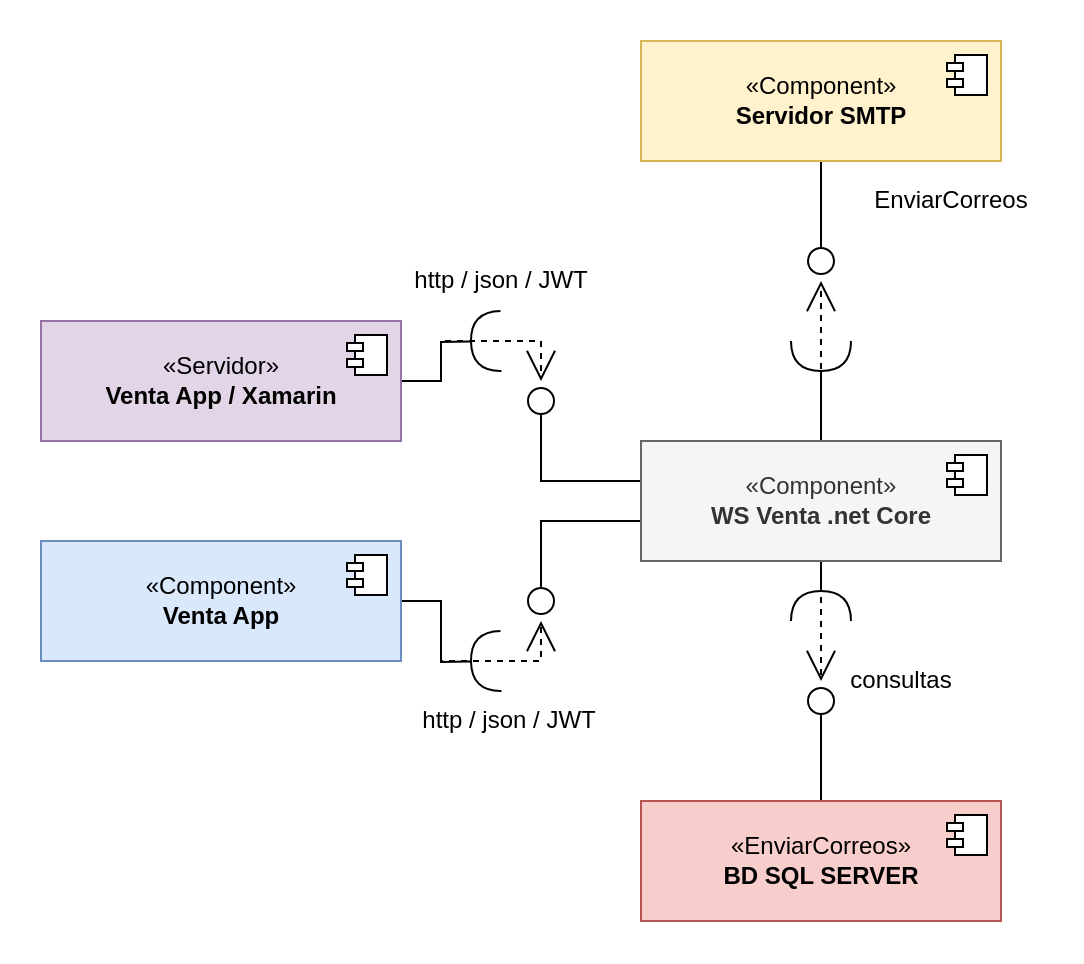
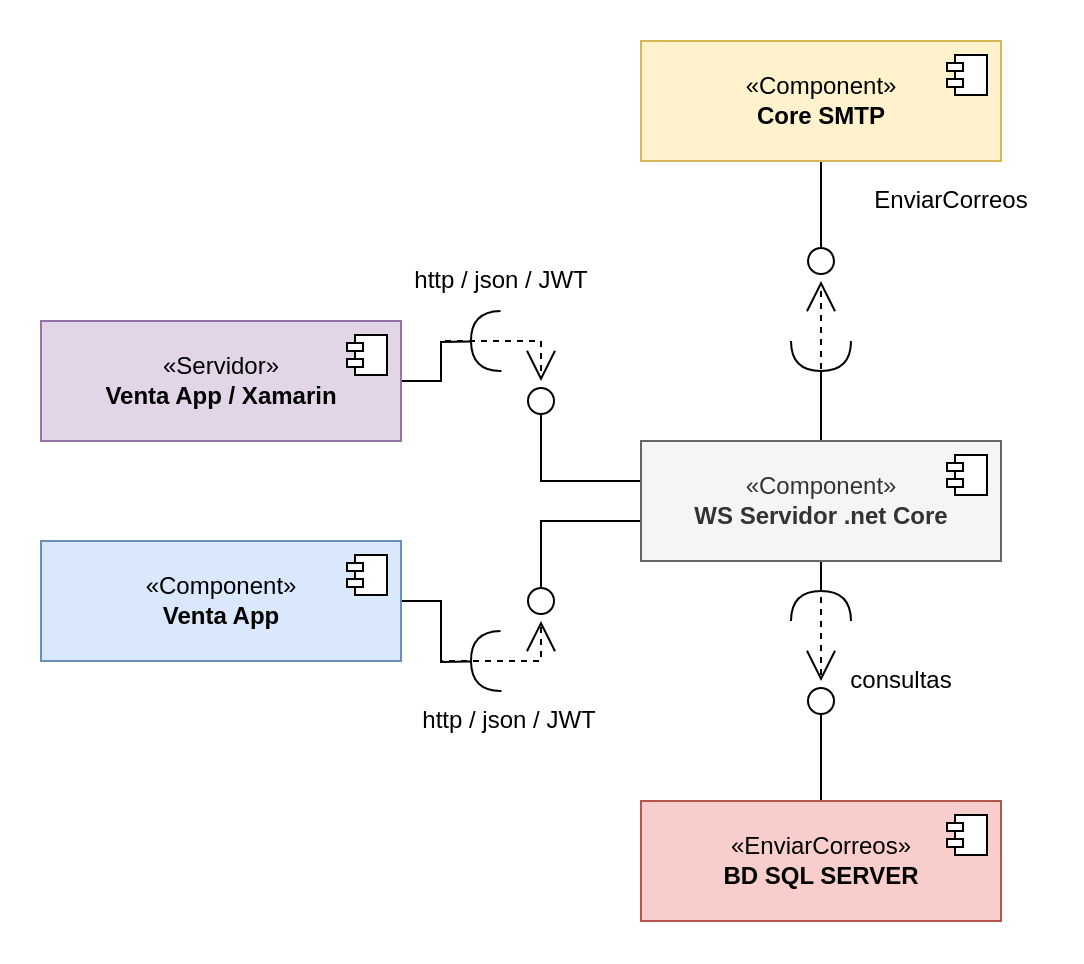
(822, 101) -> (822, 101)
(822, 501) -> (822, 501)
